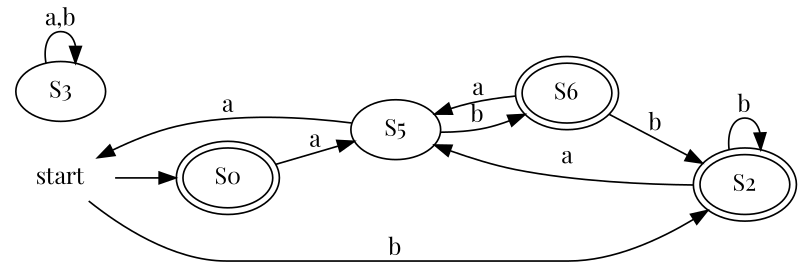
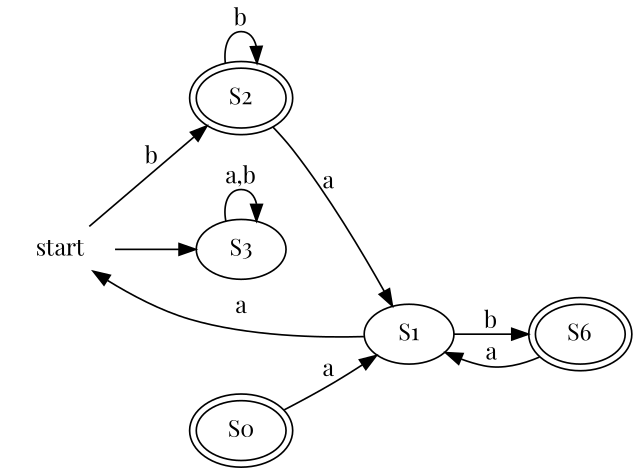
(396, 130) -> (409, 334)
(648, 135) -> none
(137, 178) -> (147, 249)
